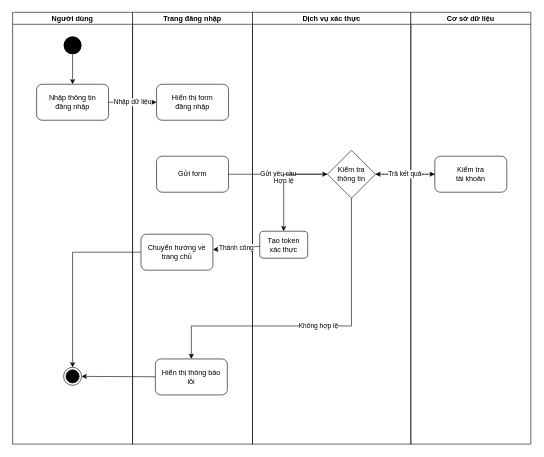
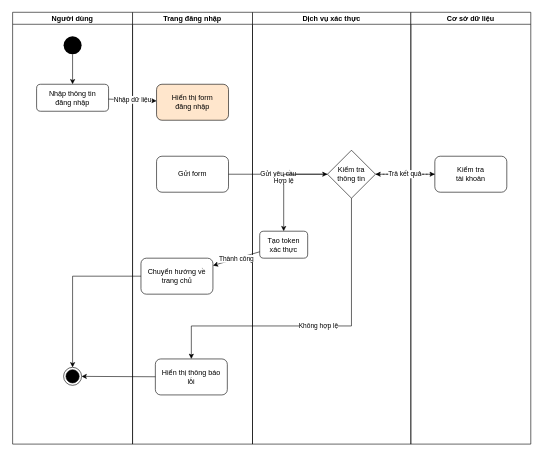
(72, 102) -> (72, 98)
(192, 102) -> (192, 102)
(177, 252) -> (177, 276)
